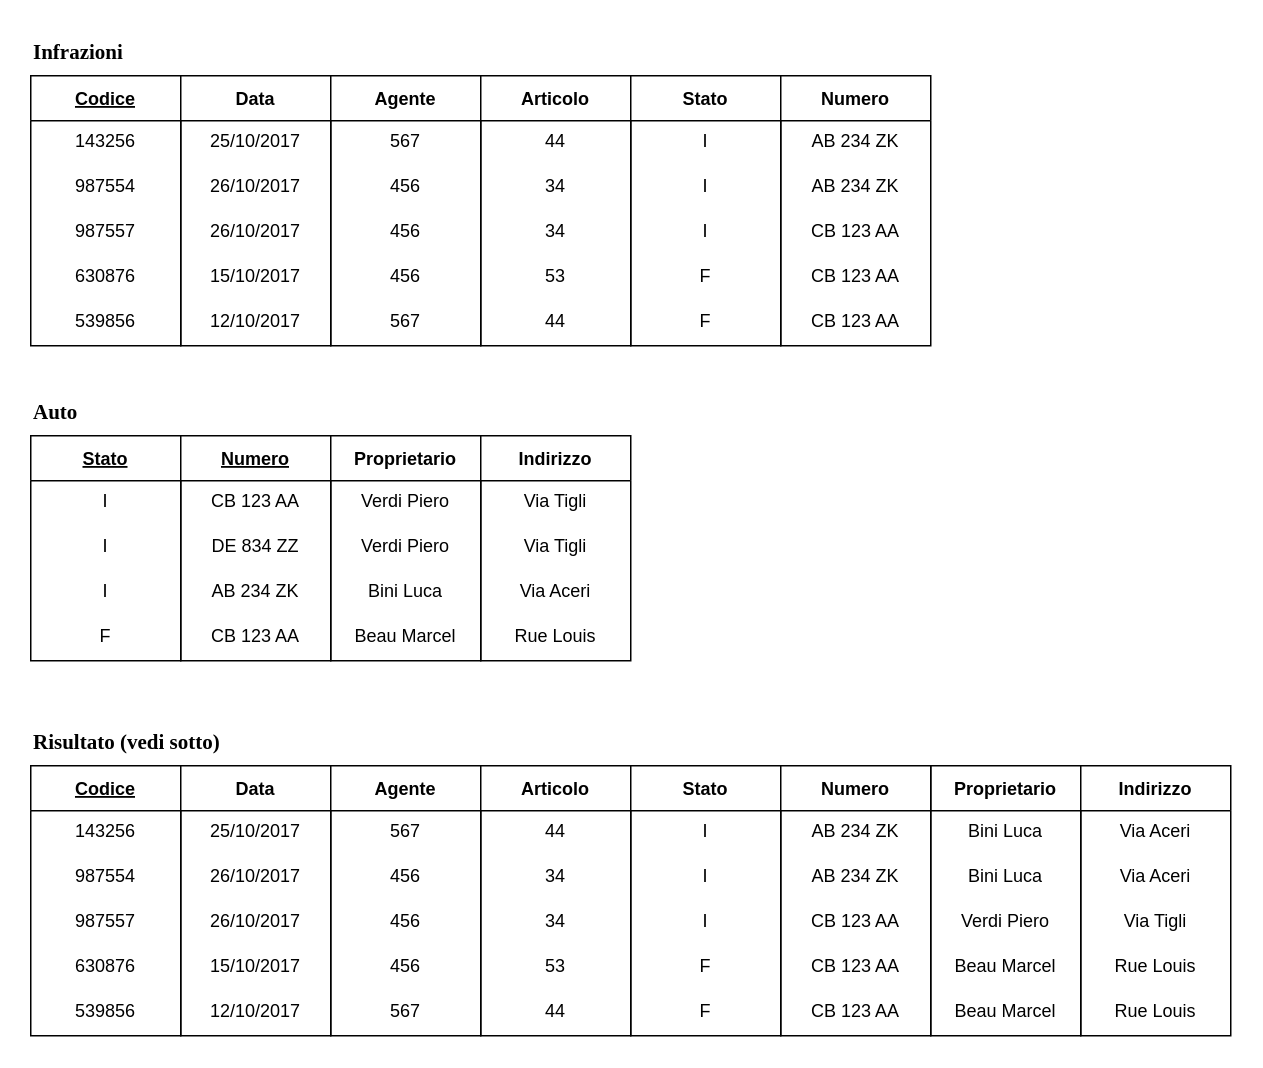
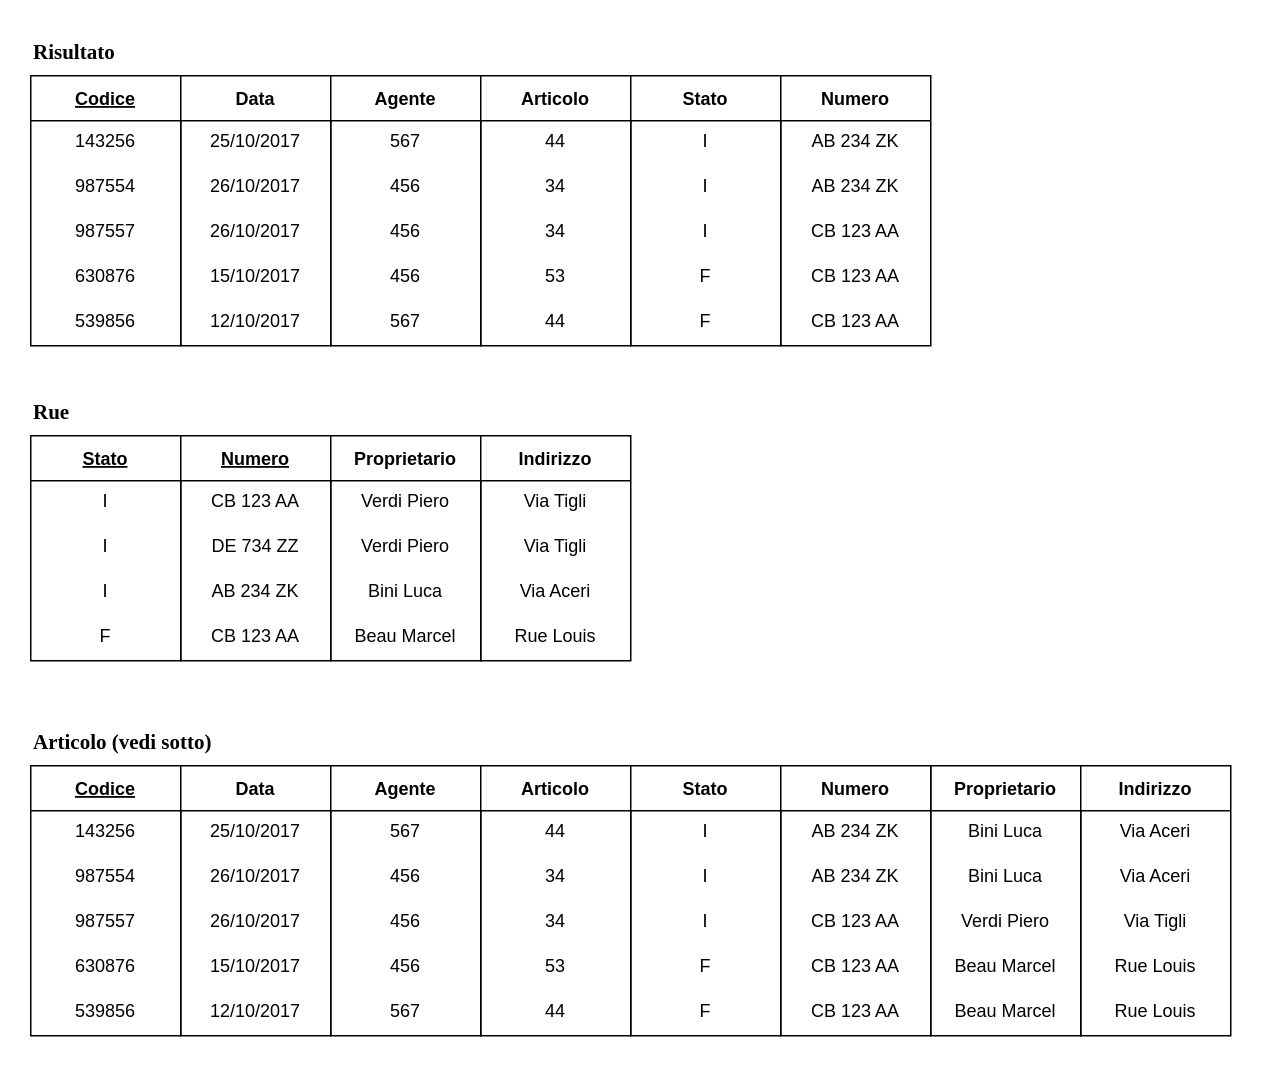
(87, 53) -> (81, 53)
(57, 413) -> (51, 413)
(255, 546) -> (255, 546)
(149, 743) -> (144, 743)
